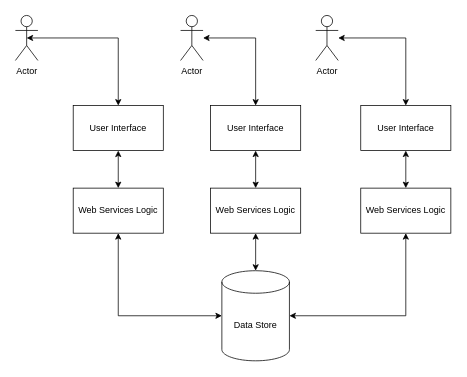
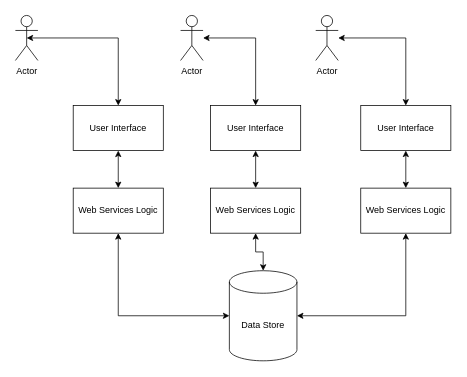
(255, 315) -> (263, 315)
